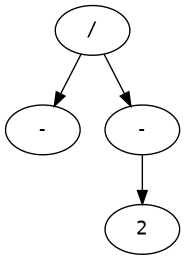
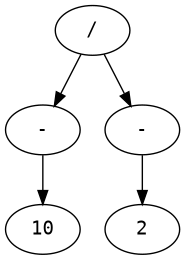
none -> (43, 229)
